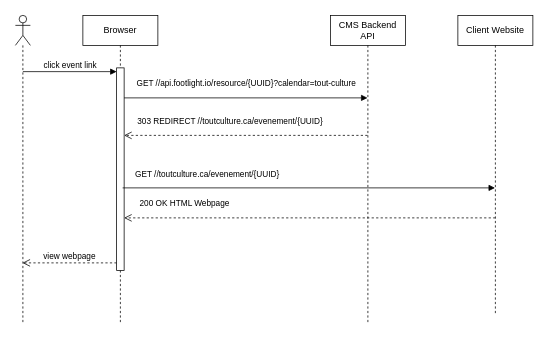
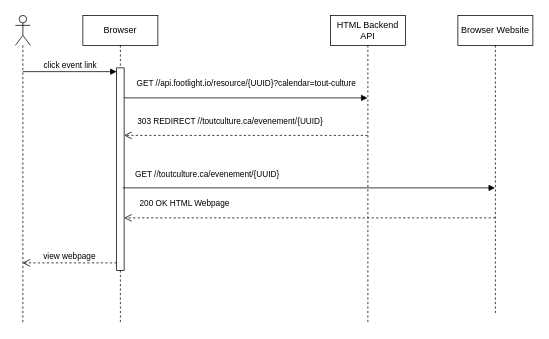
(368, 30) -> (368, 30)
(495, 30) -> (495, 30)
